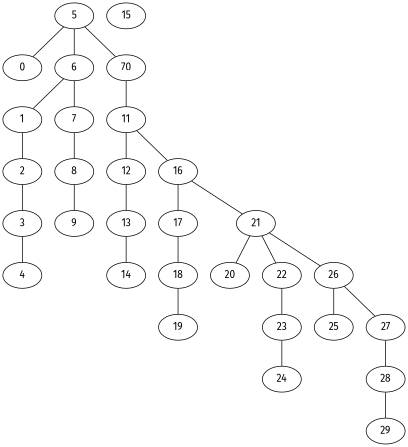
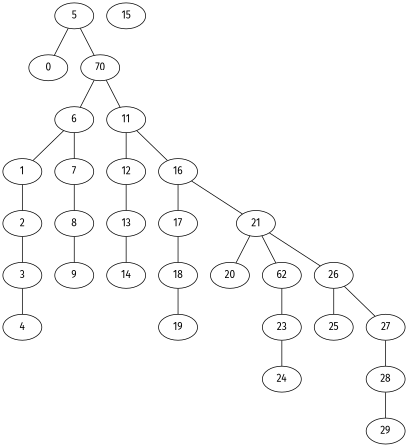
(74, 42) -> (87, 94)
(282, 275) -> (282, 275)
